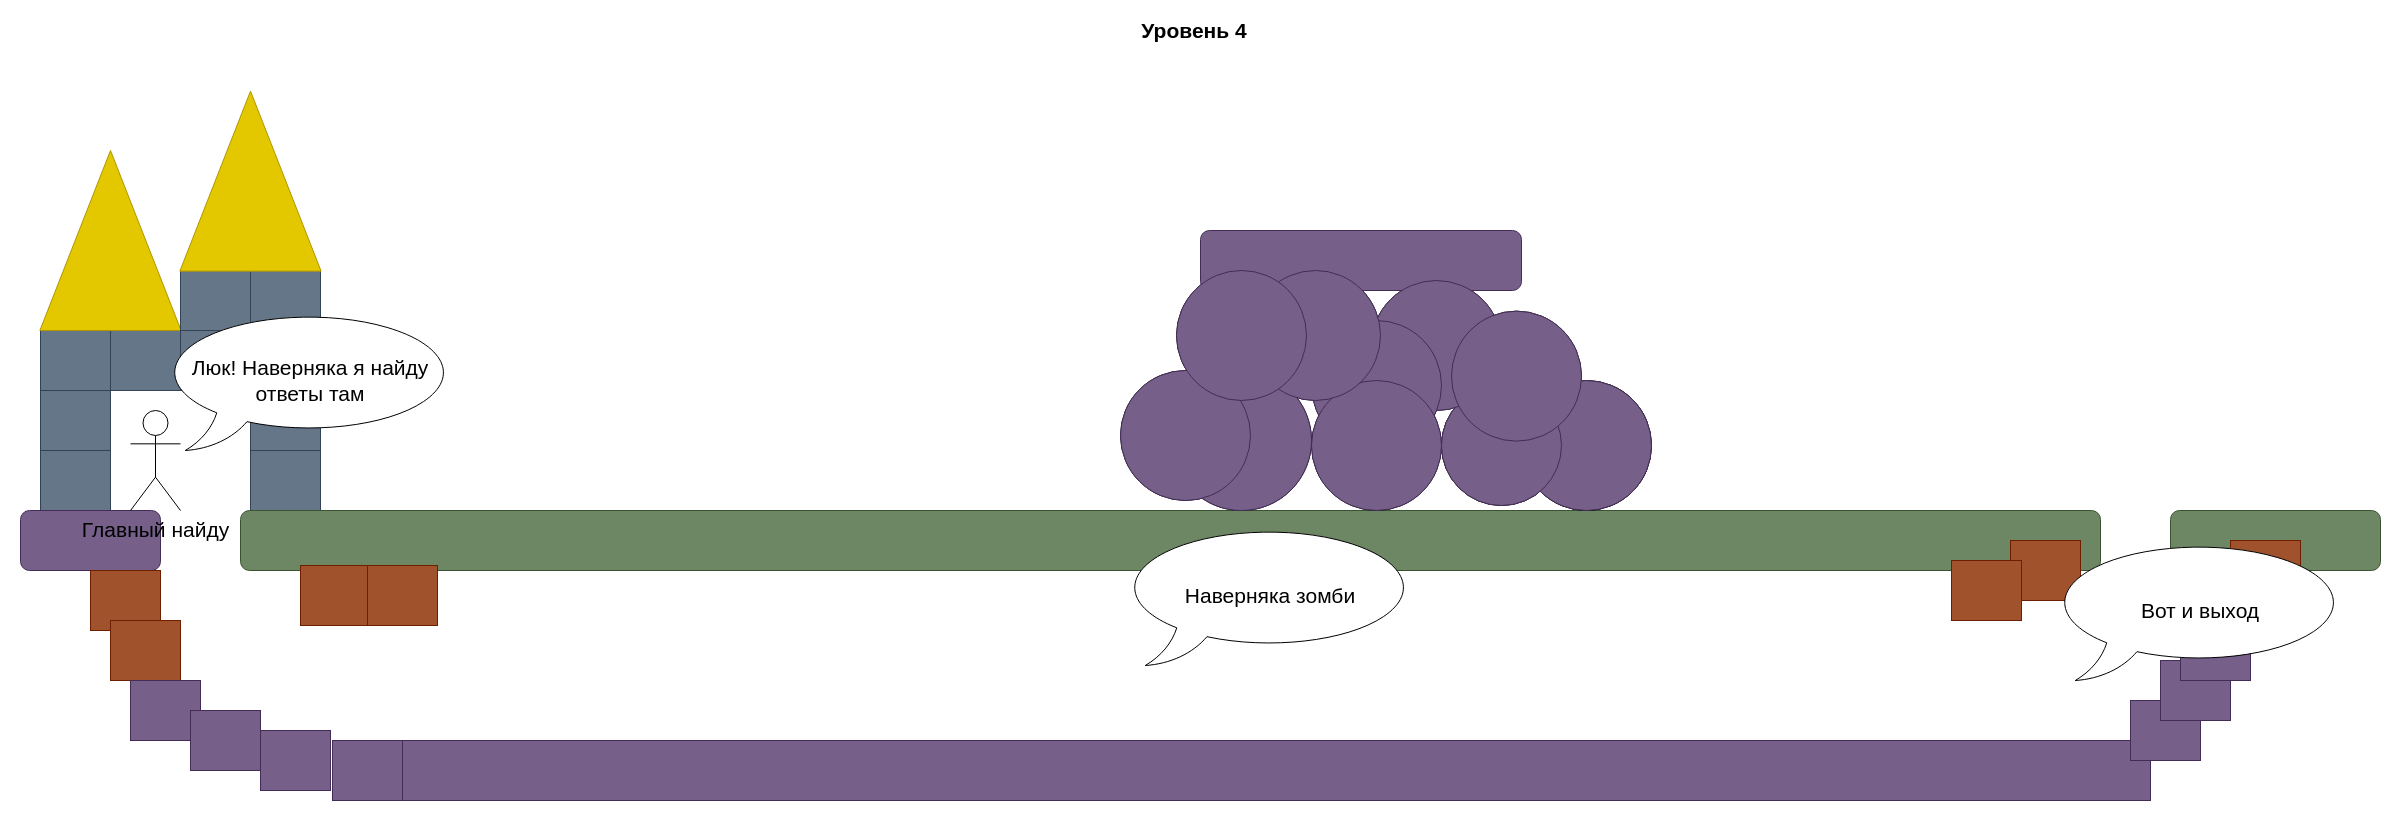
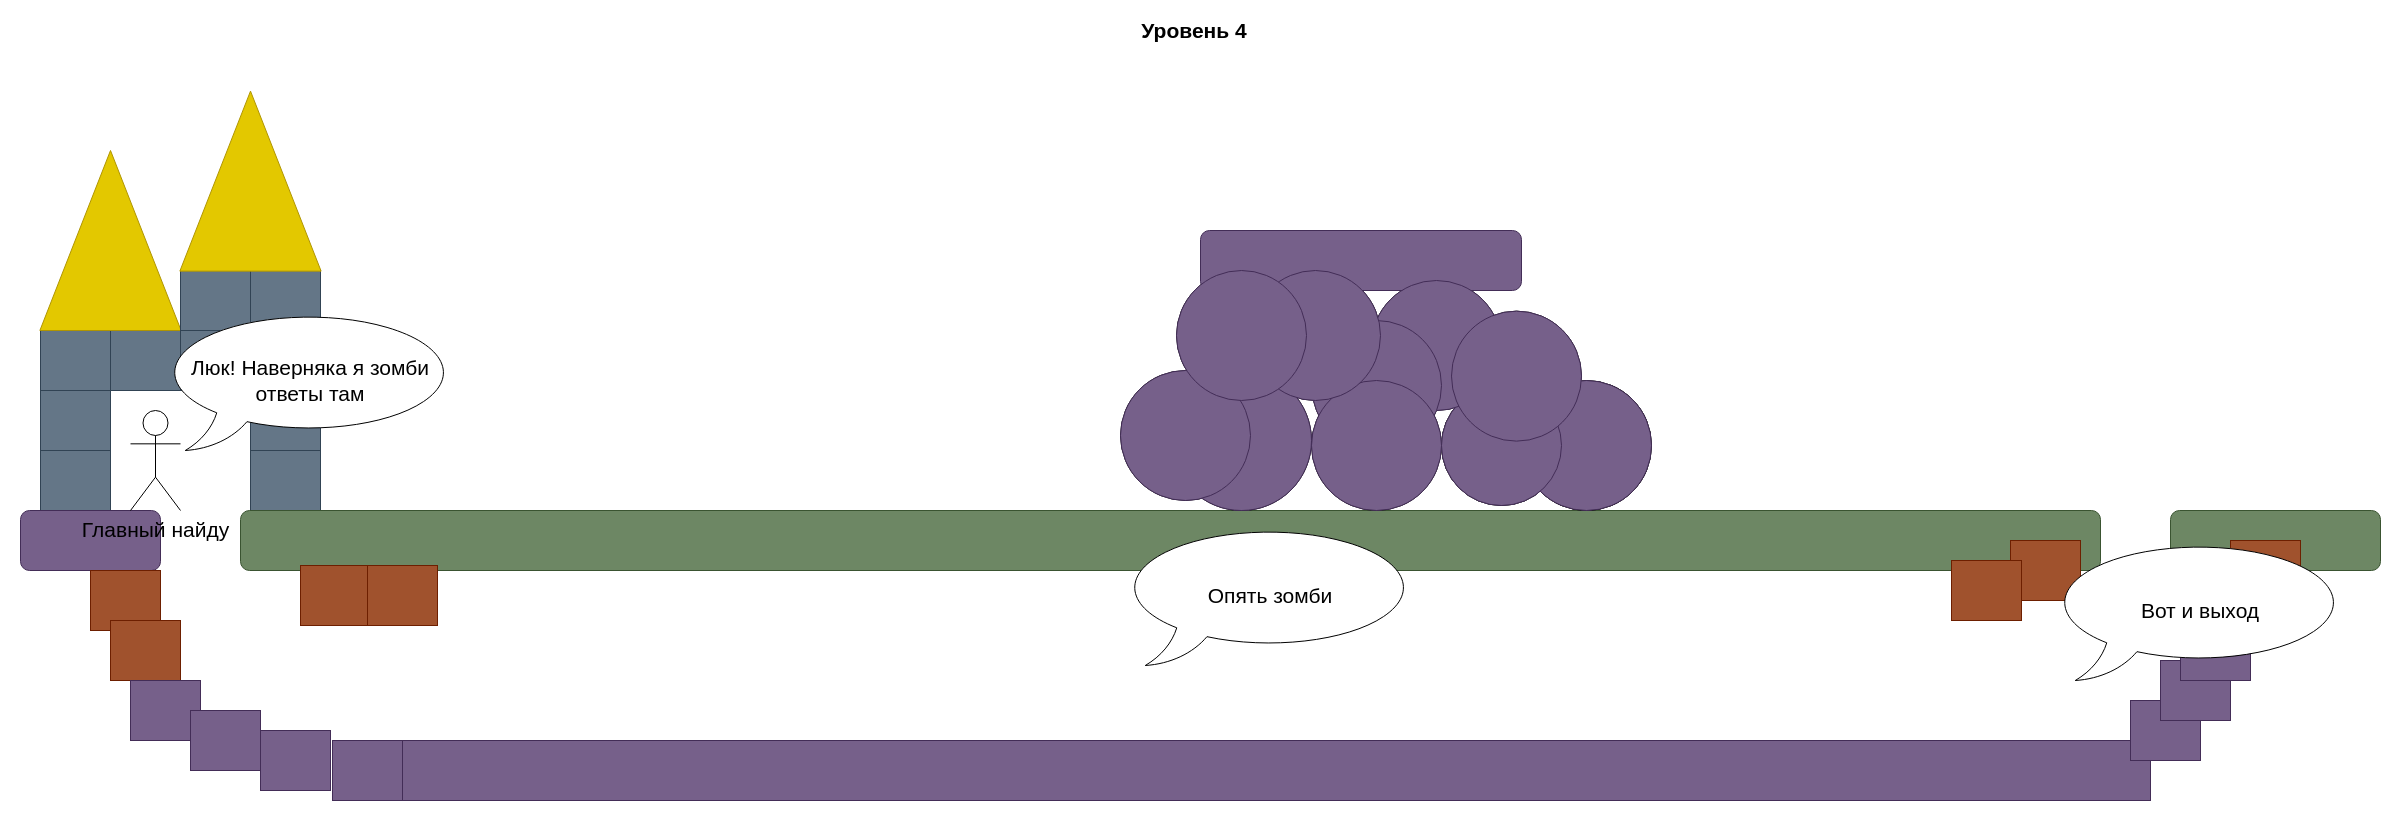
(311, 381) -> (311, 381)
(1271, 596) -> (1271, 596)
